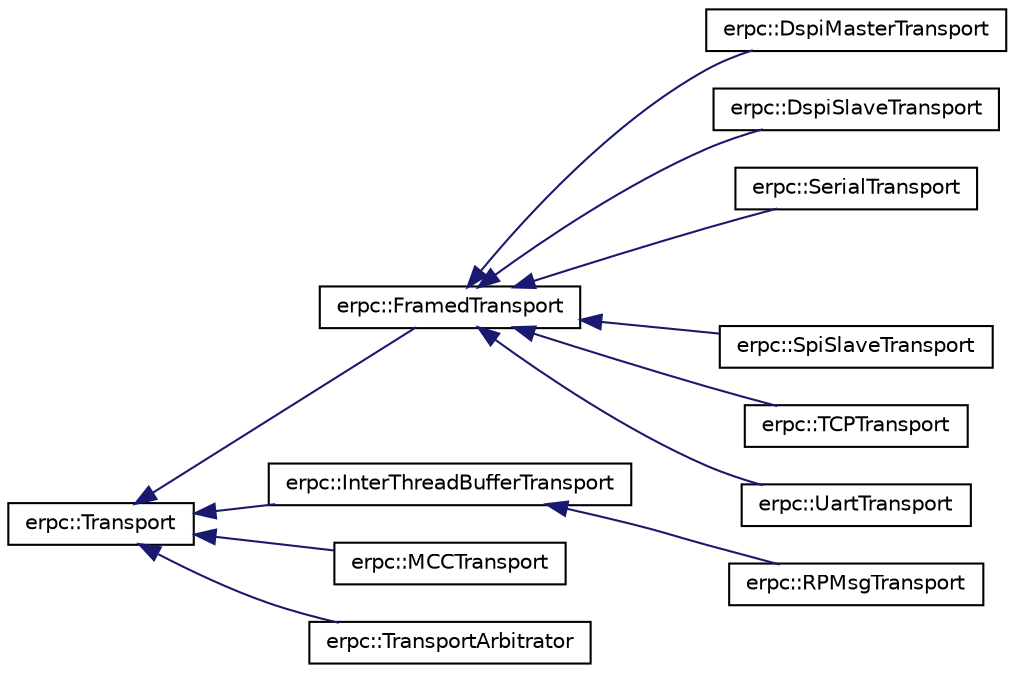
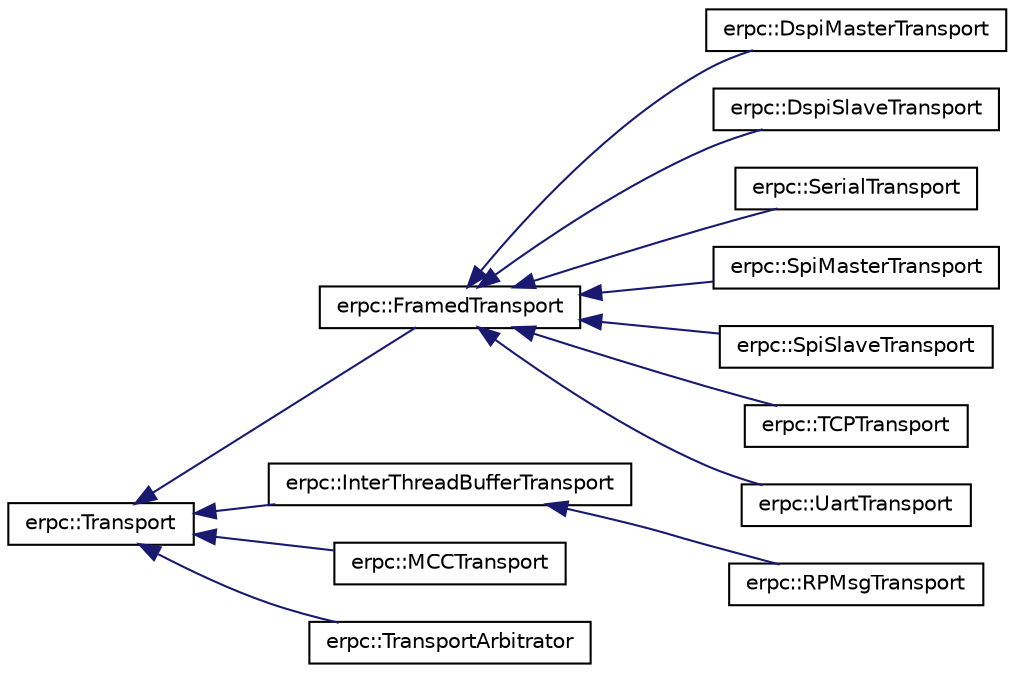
none -> (856, 268)
